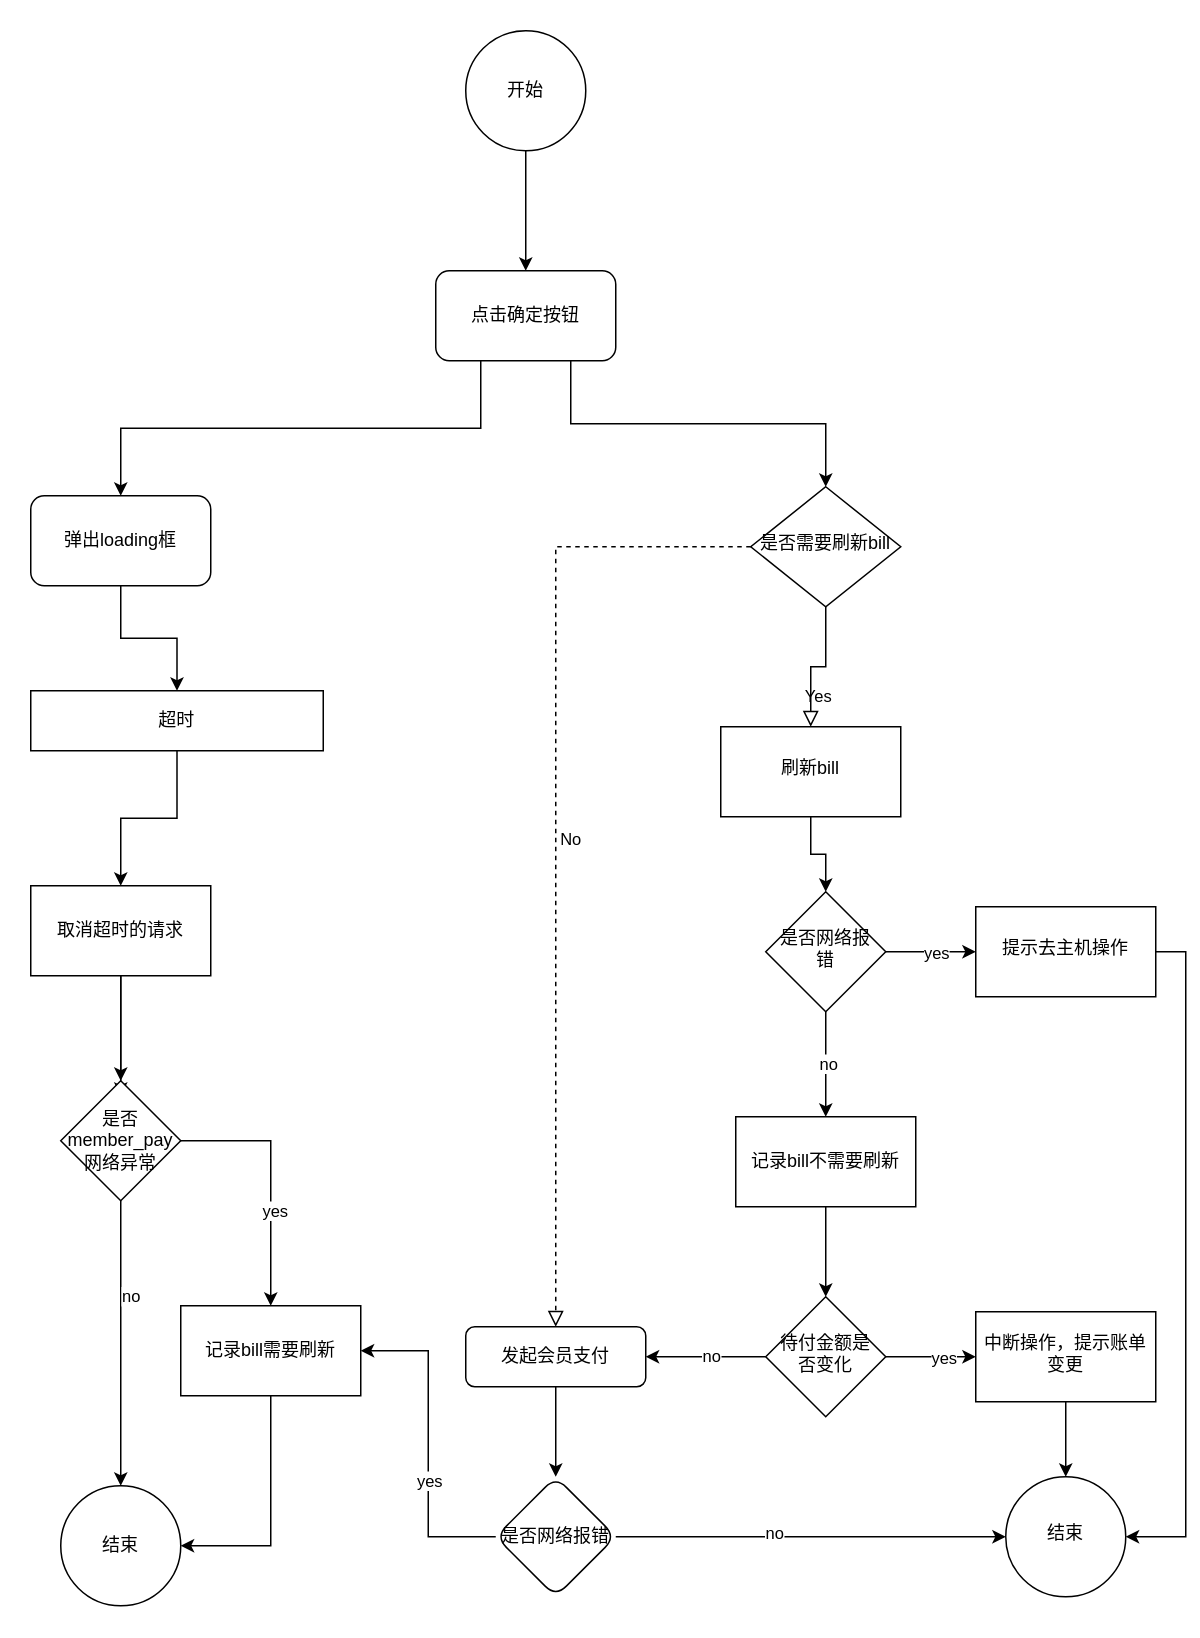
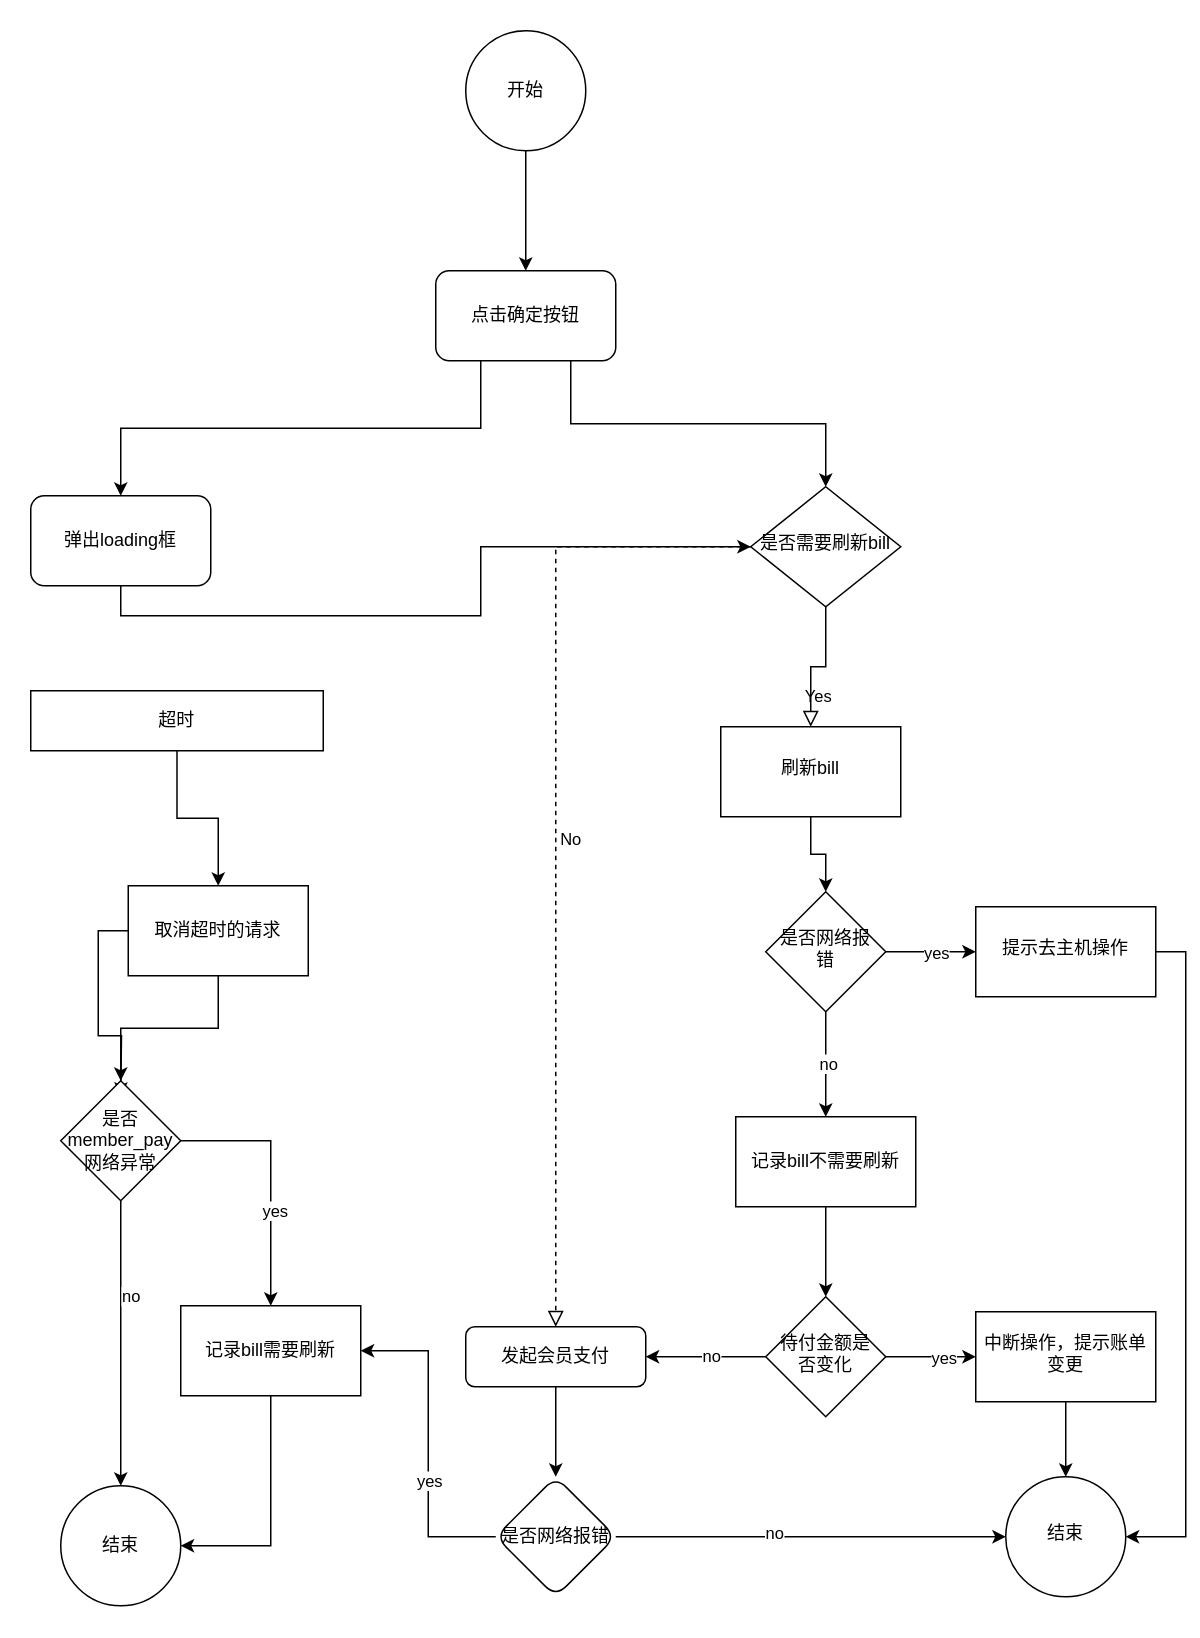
(157, 638) -> (370, 616)
(121, 931) -> (218, 931)
